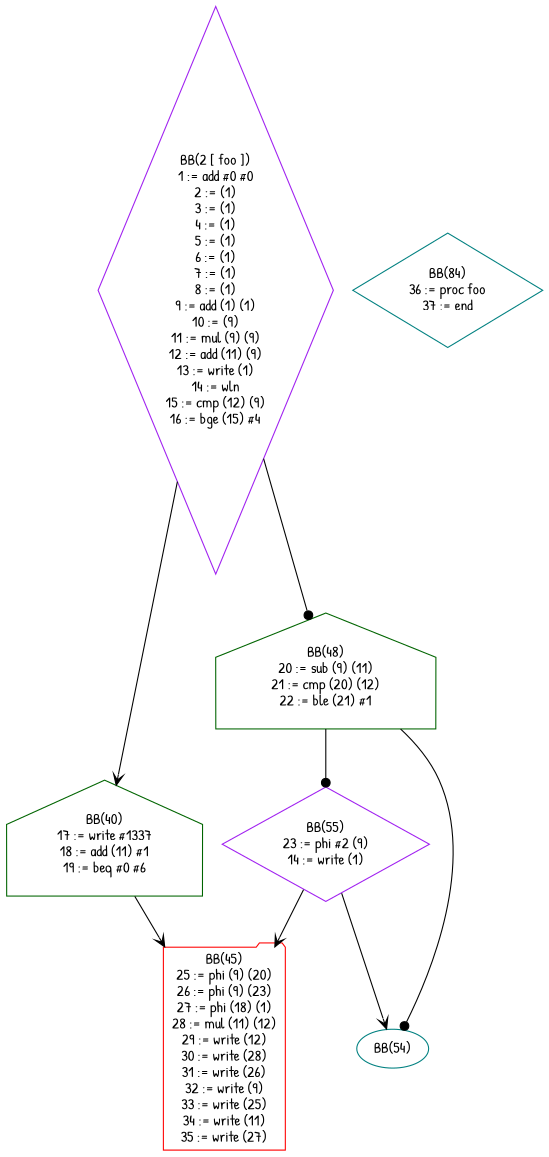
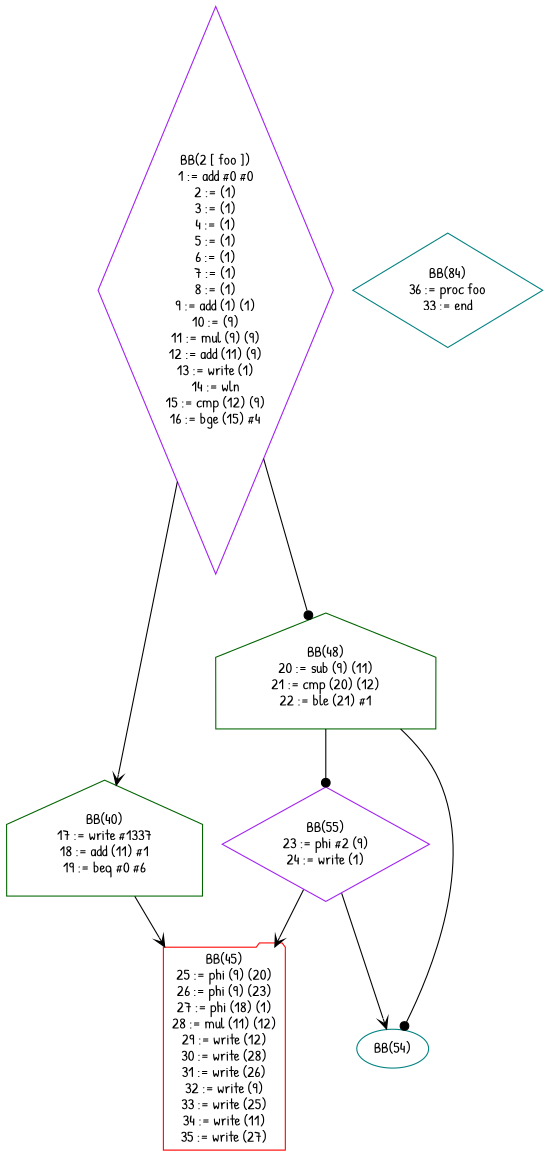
(448, 290) -> (448, 290)
(326, 844) -> (326, 844)
